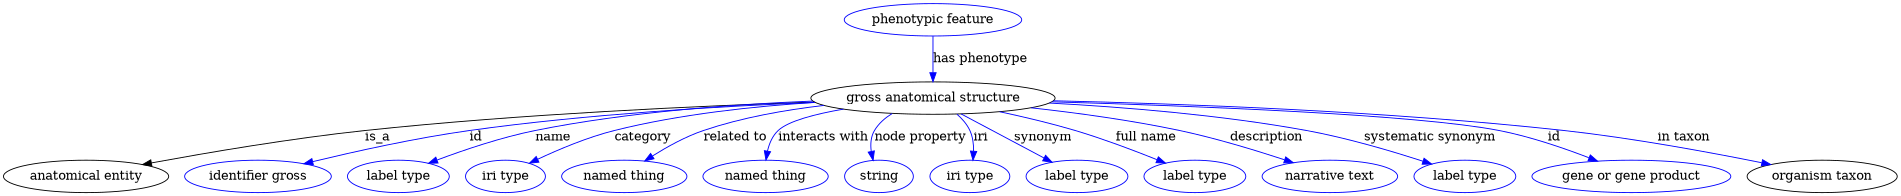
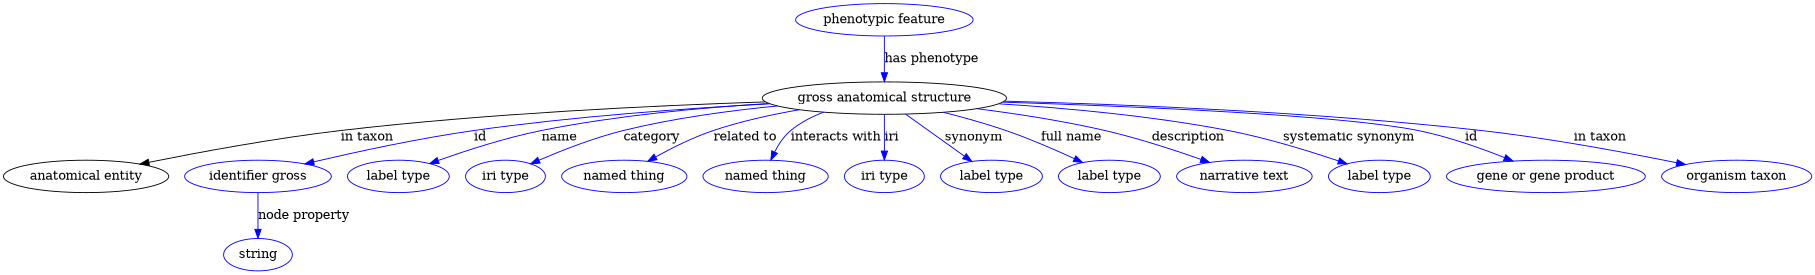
(875, 129) -> (258, 211)
(378, 137) -> (367, 137)
(1822, 176) -> (1737, 176)
